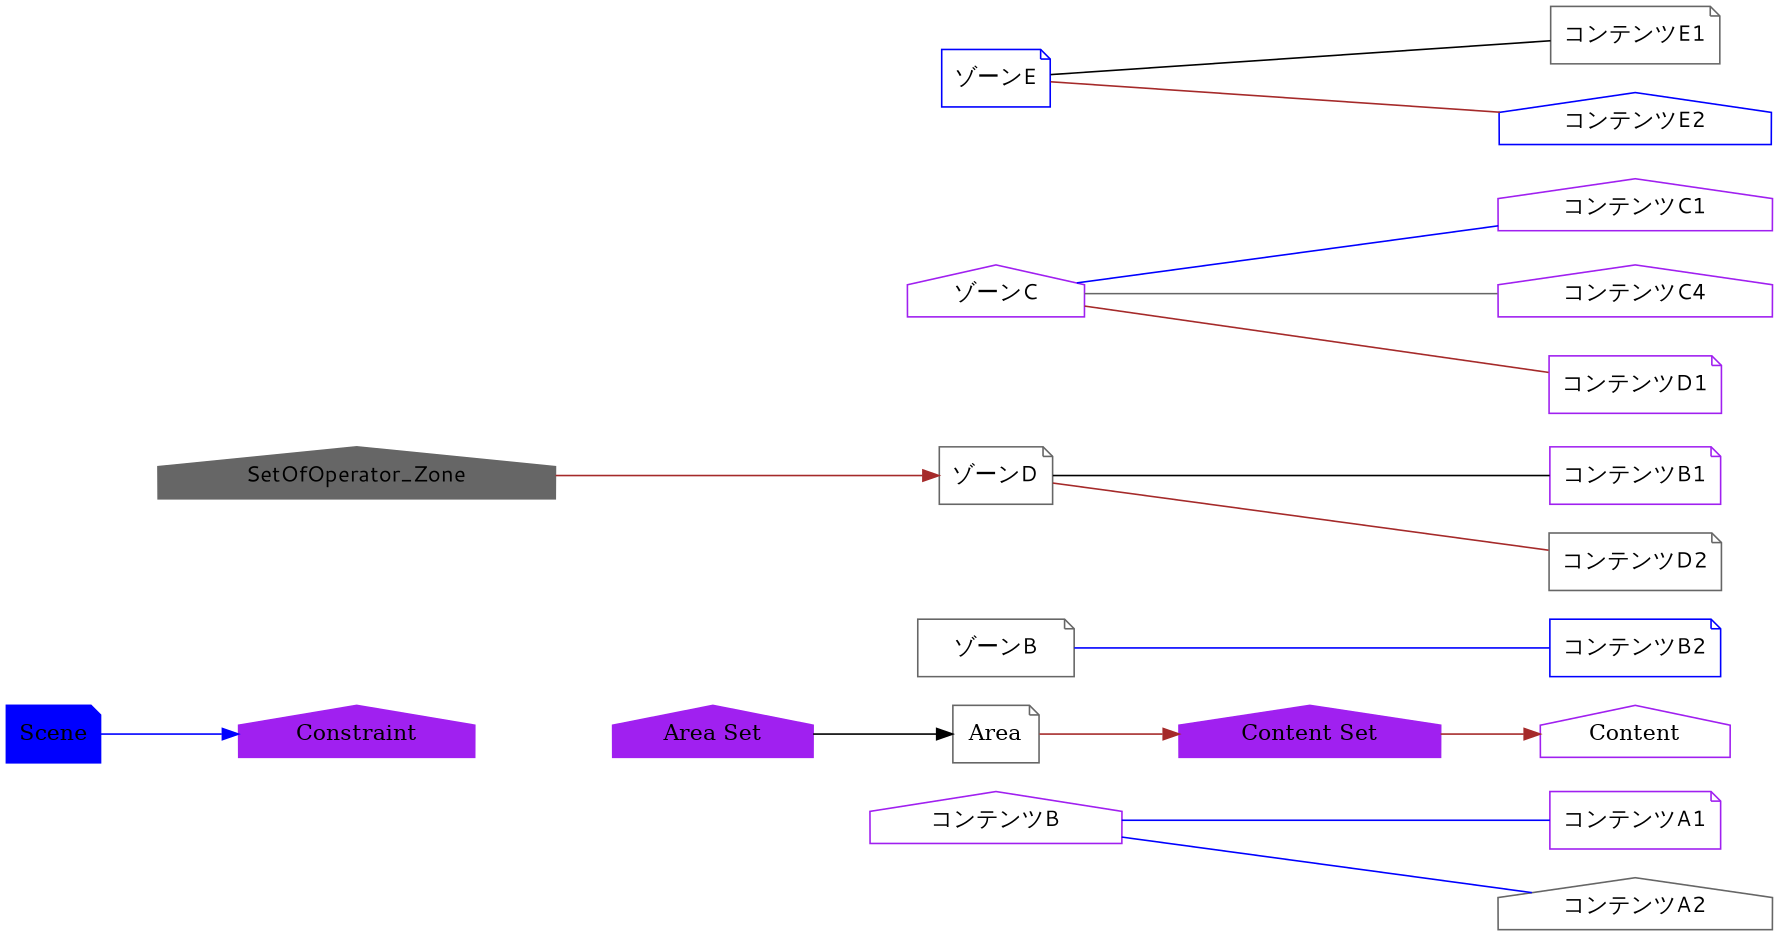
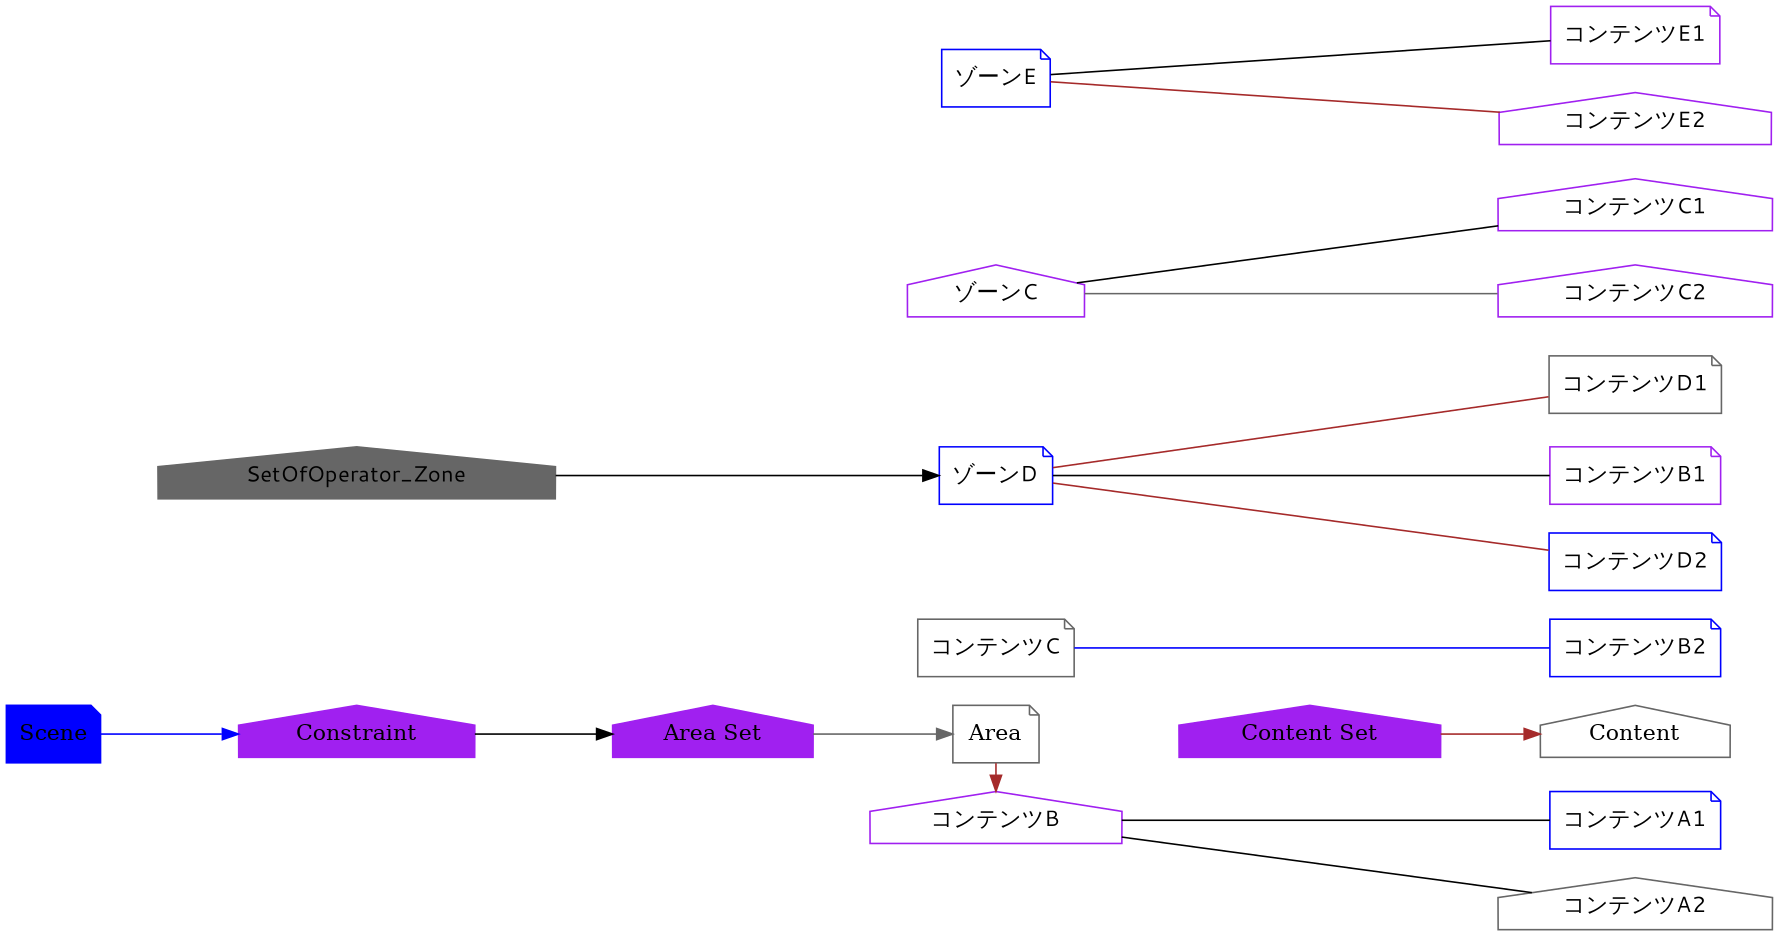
(1635, 35) -> (1635, 35)
(1635, 121) -> (1635, 121)
(1288, 254) -> (1288, 254)
(1635, 294) -> (1635, 294)
(1317, 339) -> (1301, 432)
(1635, 385) -> (1635, 385)
(739, 476) -> (739, 476)
(996, 476) -> (996, 476)
(1635, 562) -> (1635, 562)
(996, 648) -> (996, 648)
none -> (536, 734)
(875, 734) -> (875, 734)
(1101, 734) -> (996, 769)
(1635, 734) -> (1635, 734)
(1336, 820) -> (1336, 820)
(1635, 820) -> (1635, 820)
(1327, 865) -> (1327, 865)
